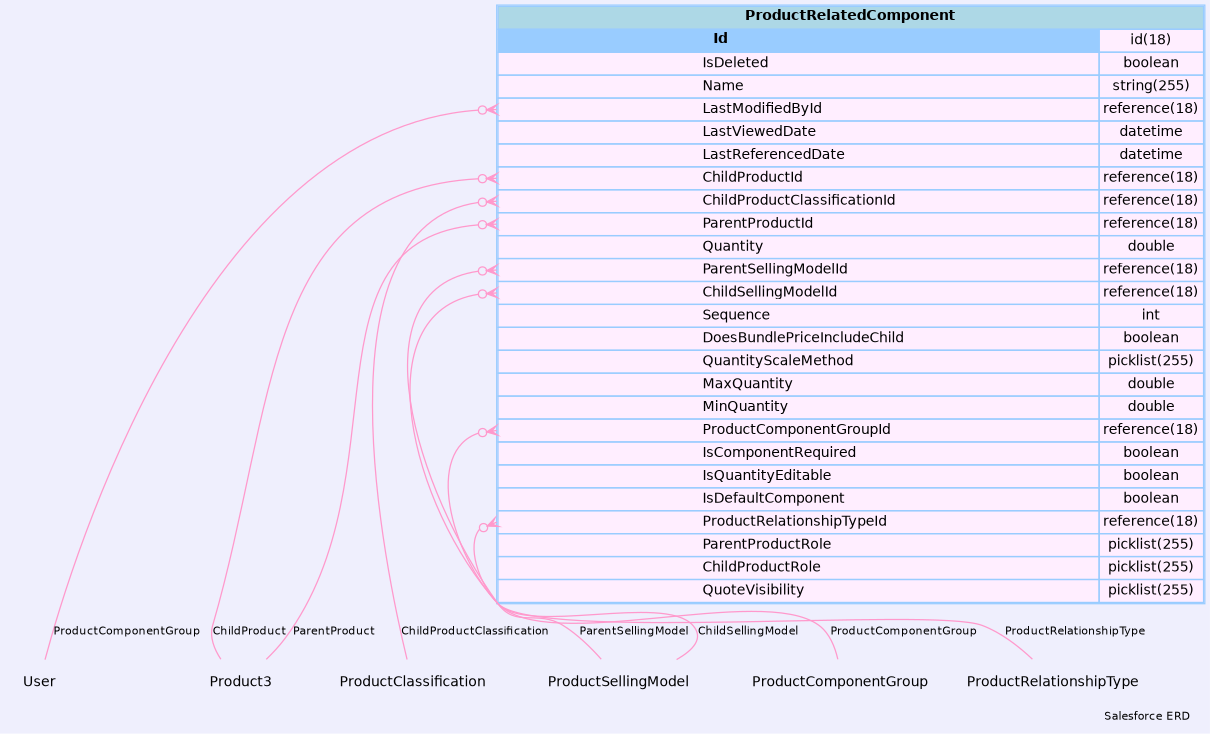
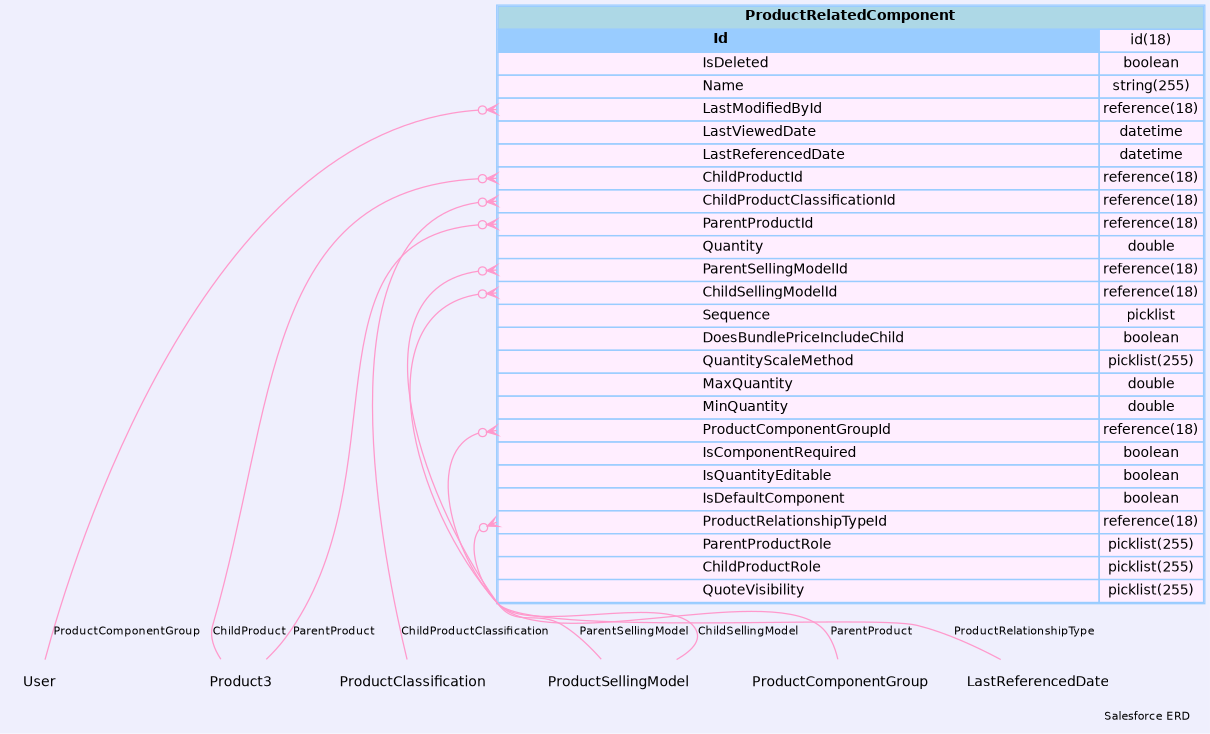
(1151, 315) -> (1151, 315)
(904, 632) -> (872, 632)
(1053, 683) -> (1038, 683)
